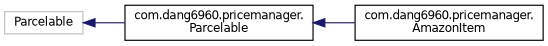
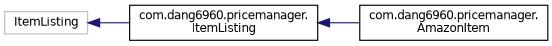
(44, 23) -> (46, 23)
(219, 23) -> (224, 23)
